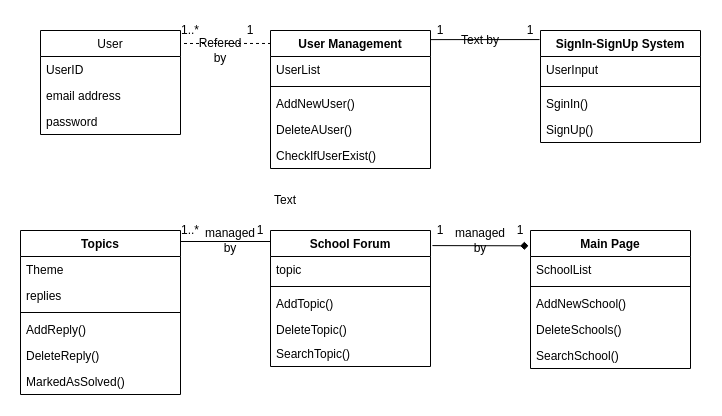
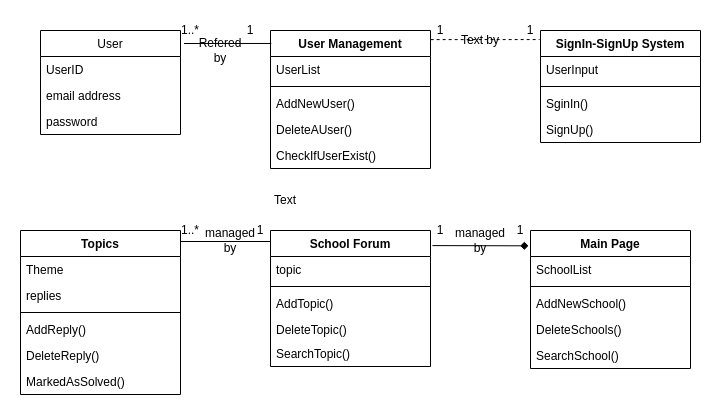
(485, 40) -> (485, 40)
(205, 43) -> (205, 43)
